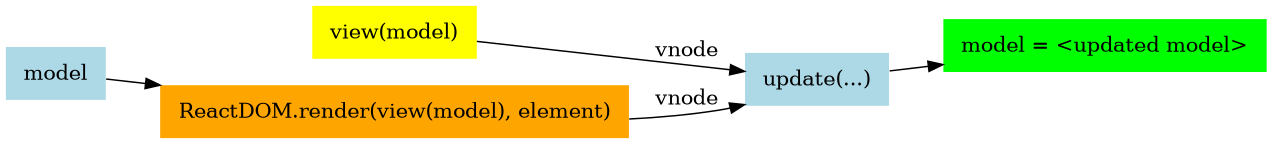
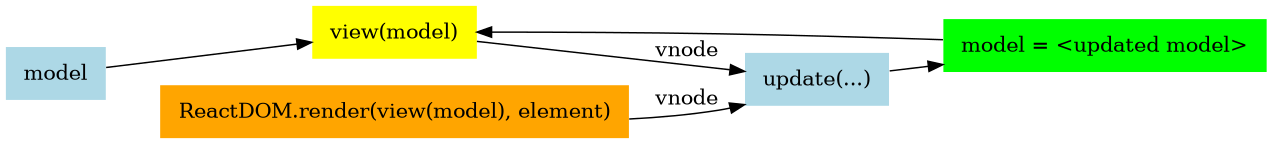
none -> (717, 34)
(126, 81) -> (202, 56)
